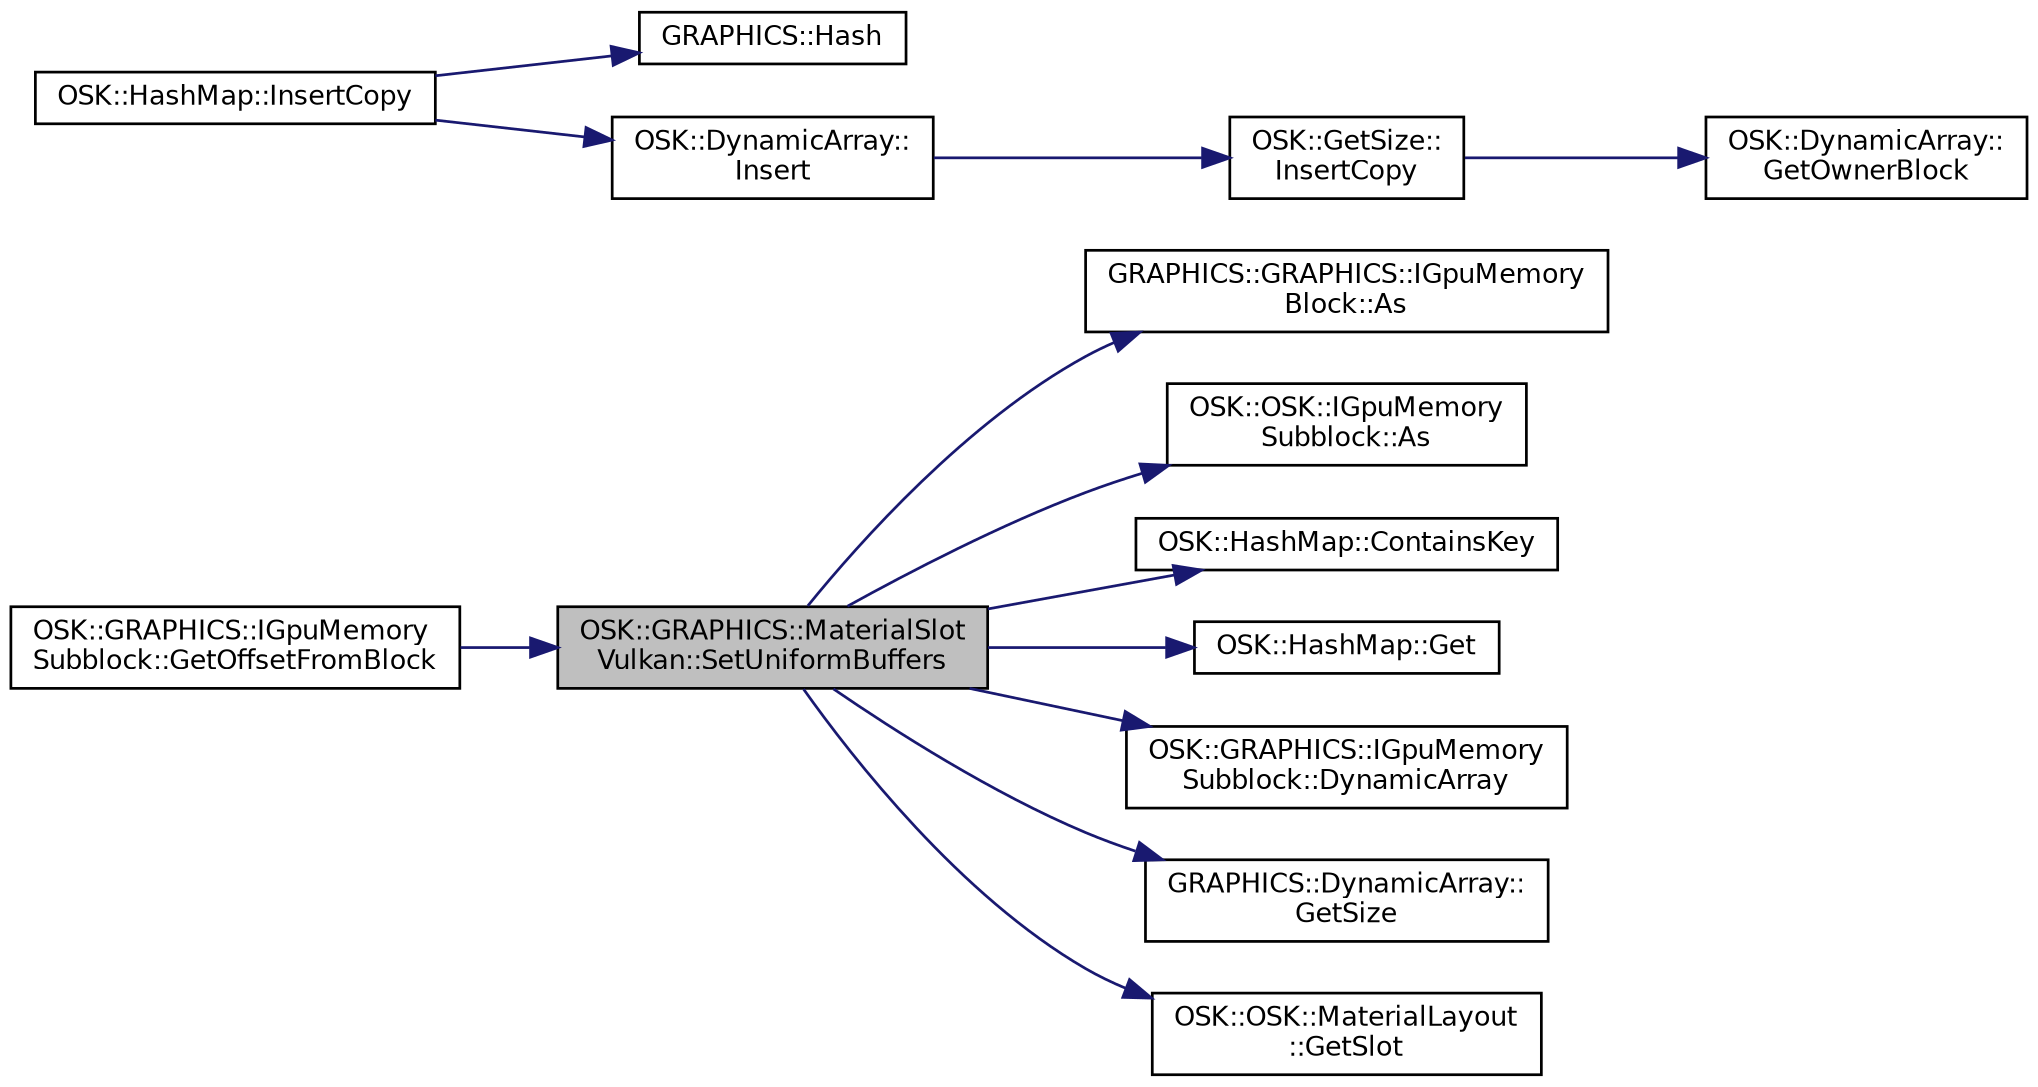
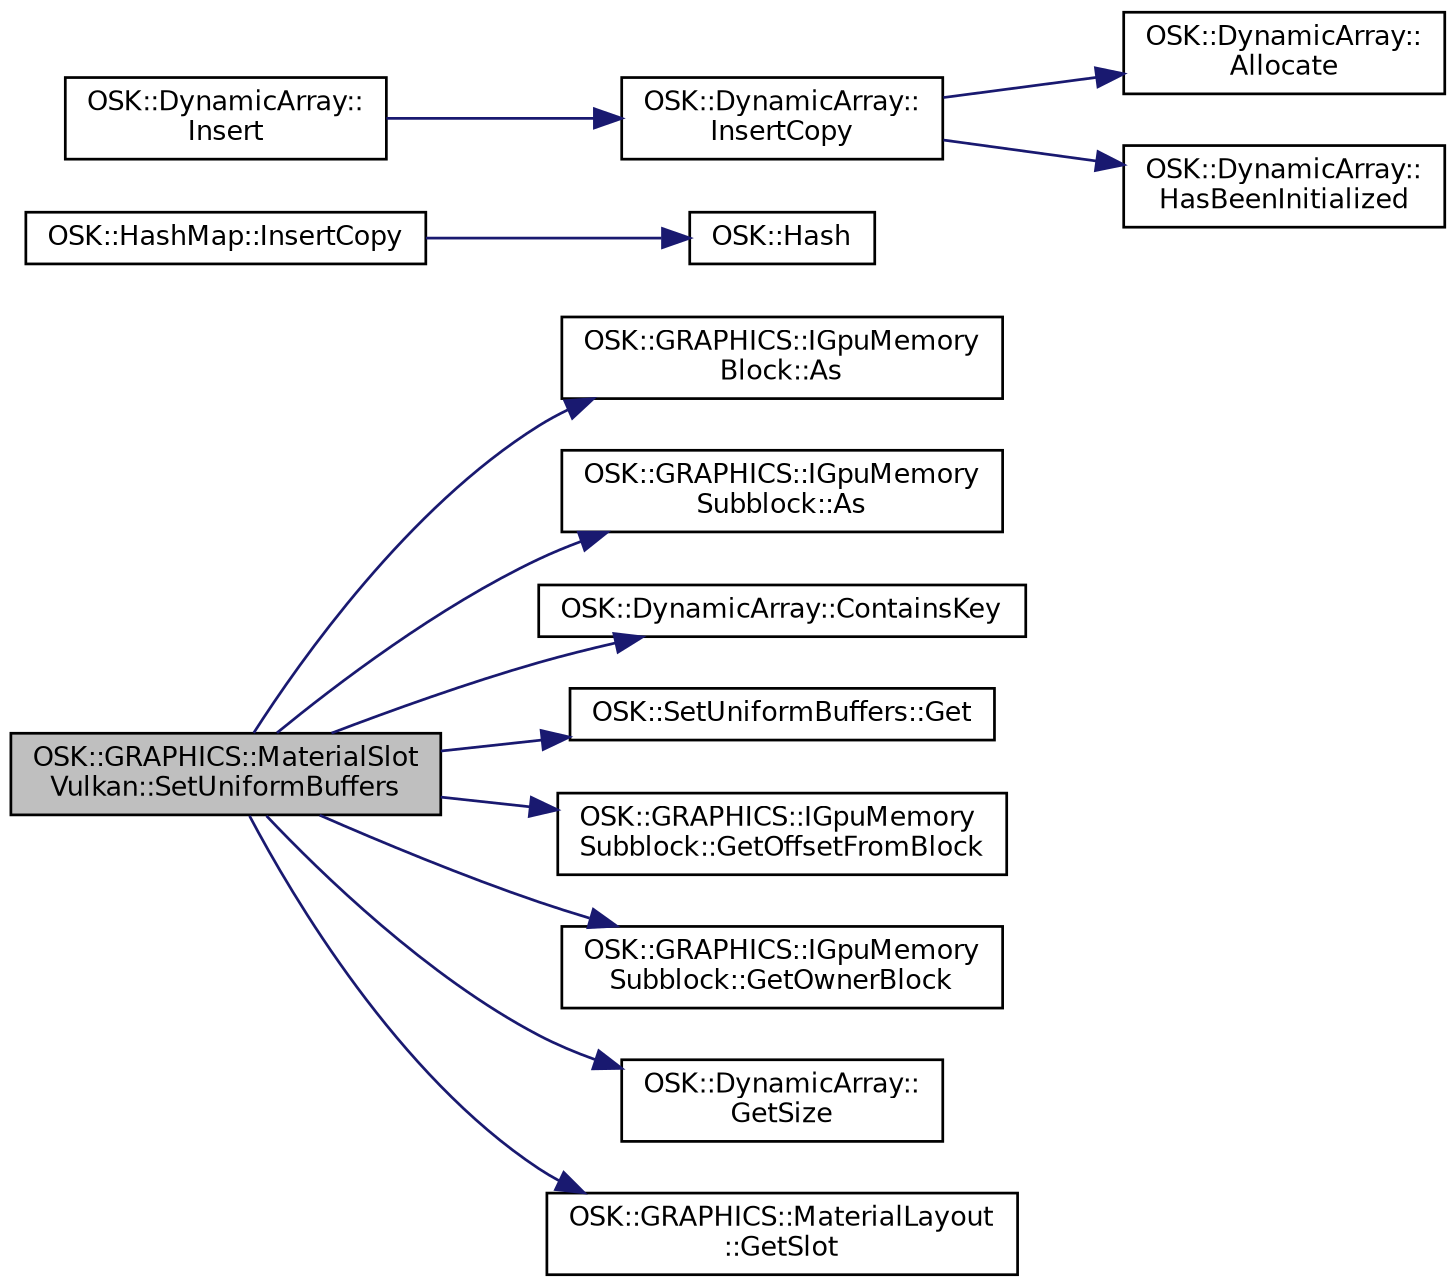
(773, 38) -> (782, 238)
none -> (1284, 53)
(510, 129) -> none
(1347, 158) -> (782, 118)
(1866, 158) -> (1284, 186)
(1347, 291) -> (782, 358)
(1347, 424) -> (782, 491)
(1347, 544) -> (782, 611)
(495, 648) -> (485, 802)
(1347, 648) -> (782, 714)
(1347, 767) -> (782, 967)
(1347, 901) -> (782, 1101)
(1347, 1034) -> (782, 1234)
